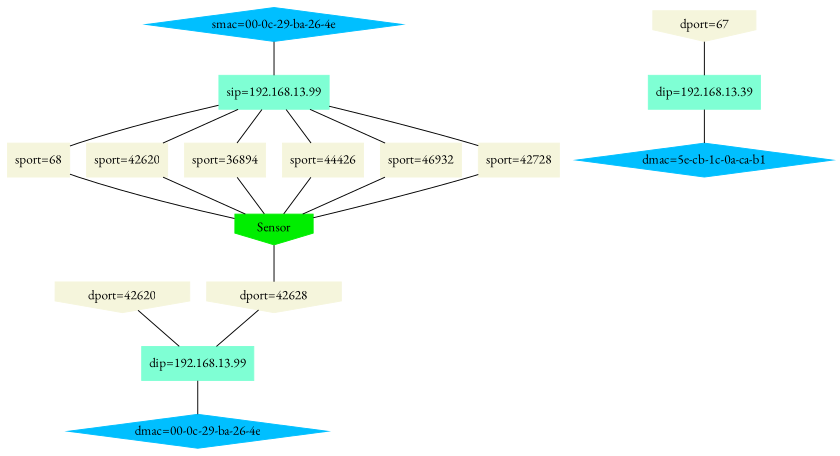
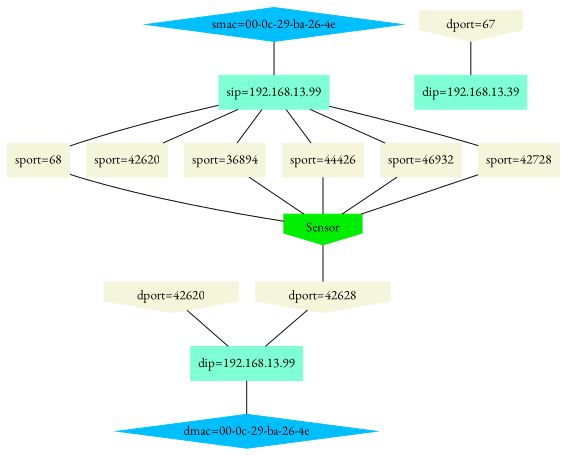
(704, 160) -> none
(204, 196) -> none
